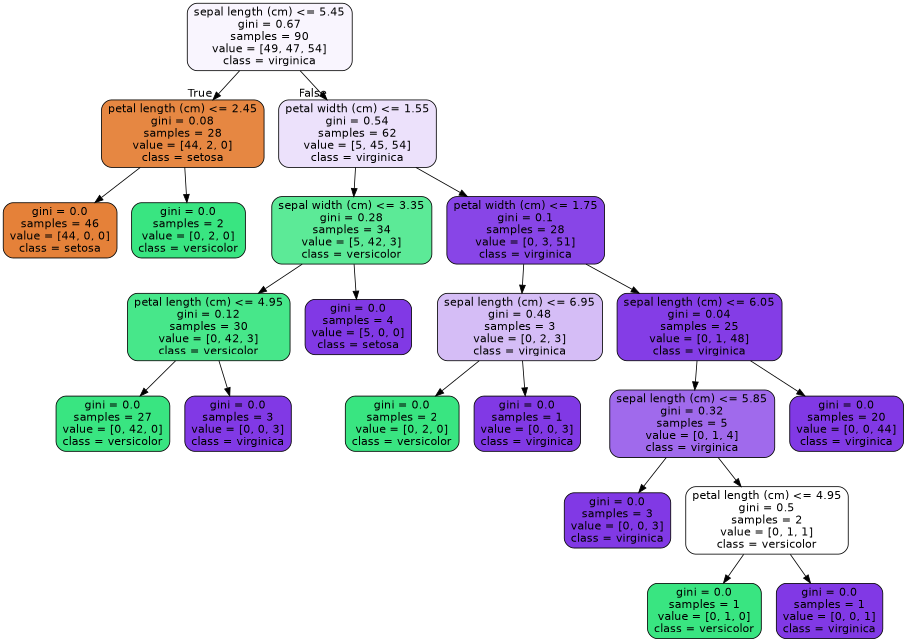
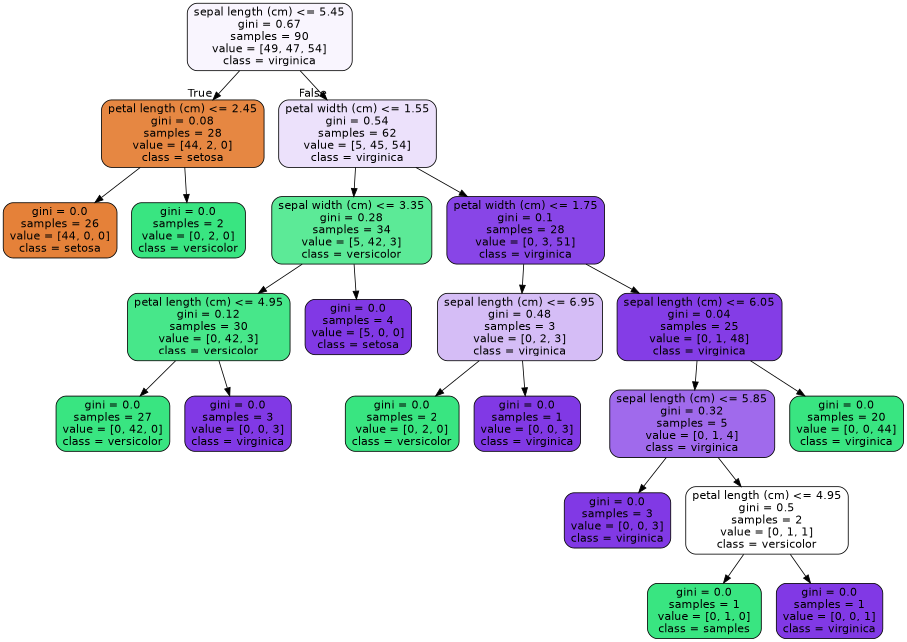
(60, 230) -> (60, 230)
(847, 424) -> (847, 424)
(704, 611) -> (704, 611)
